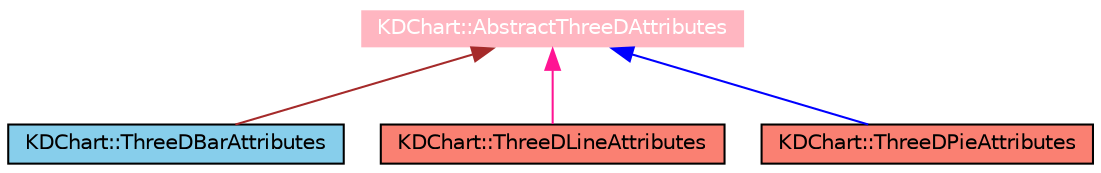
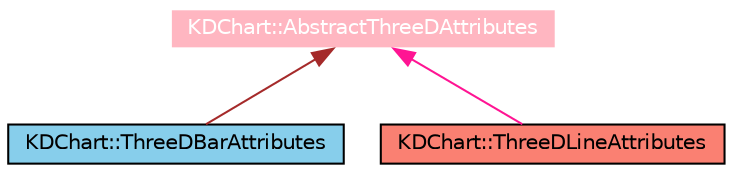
(927, 144) -> none
